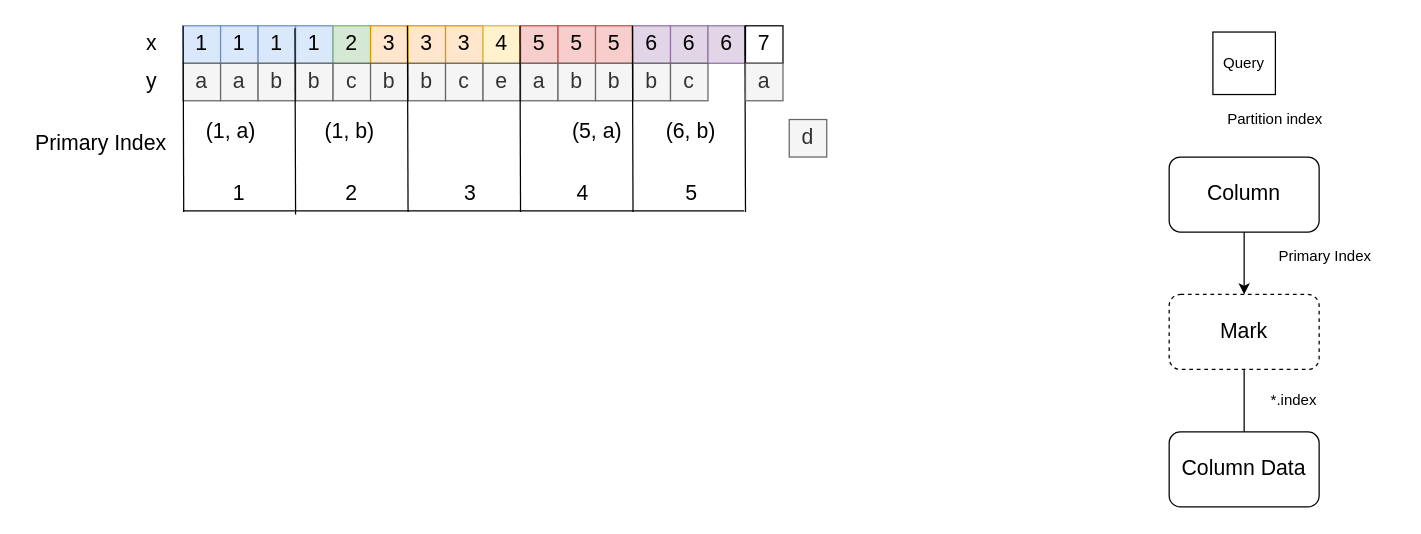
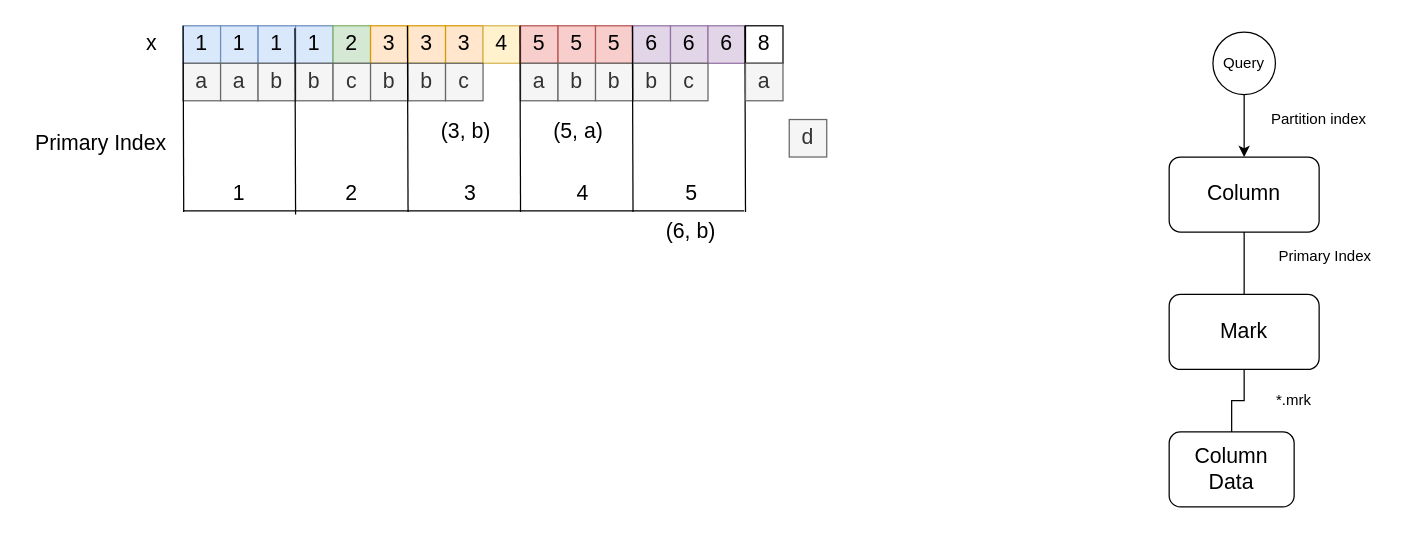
(764, 44) -> (764, 44)
(1244, 63) -> (1244, 63)
(152, 82) -> none
(502, 82) -> none
(1276, 119) -> (1319, 119)
none -> (1244, 122)
(231, 132) -> none
(350, 132) -> none
none -> (466, 132)
(598, 132) -> (579, 132)
(691, 132) -> (691, 232)
(1244, 284) -> (1244, 288)
(1244, 332) -> (1244, 332)
(1294, 401) -> (1294, 401)
(1244, 469) -> (1232, 469)
